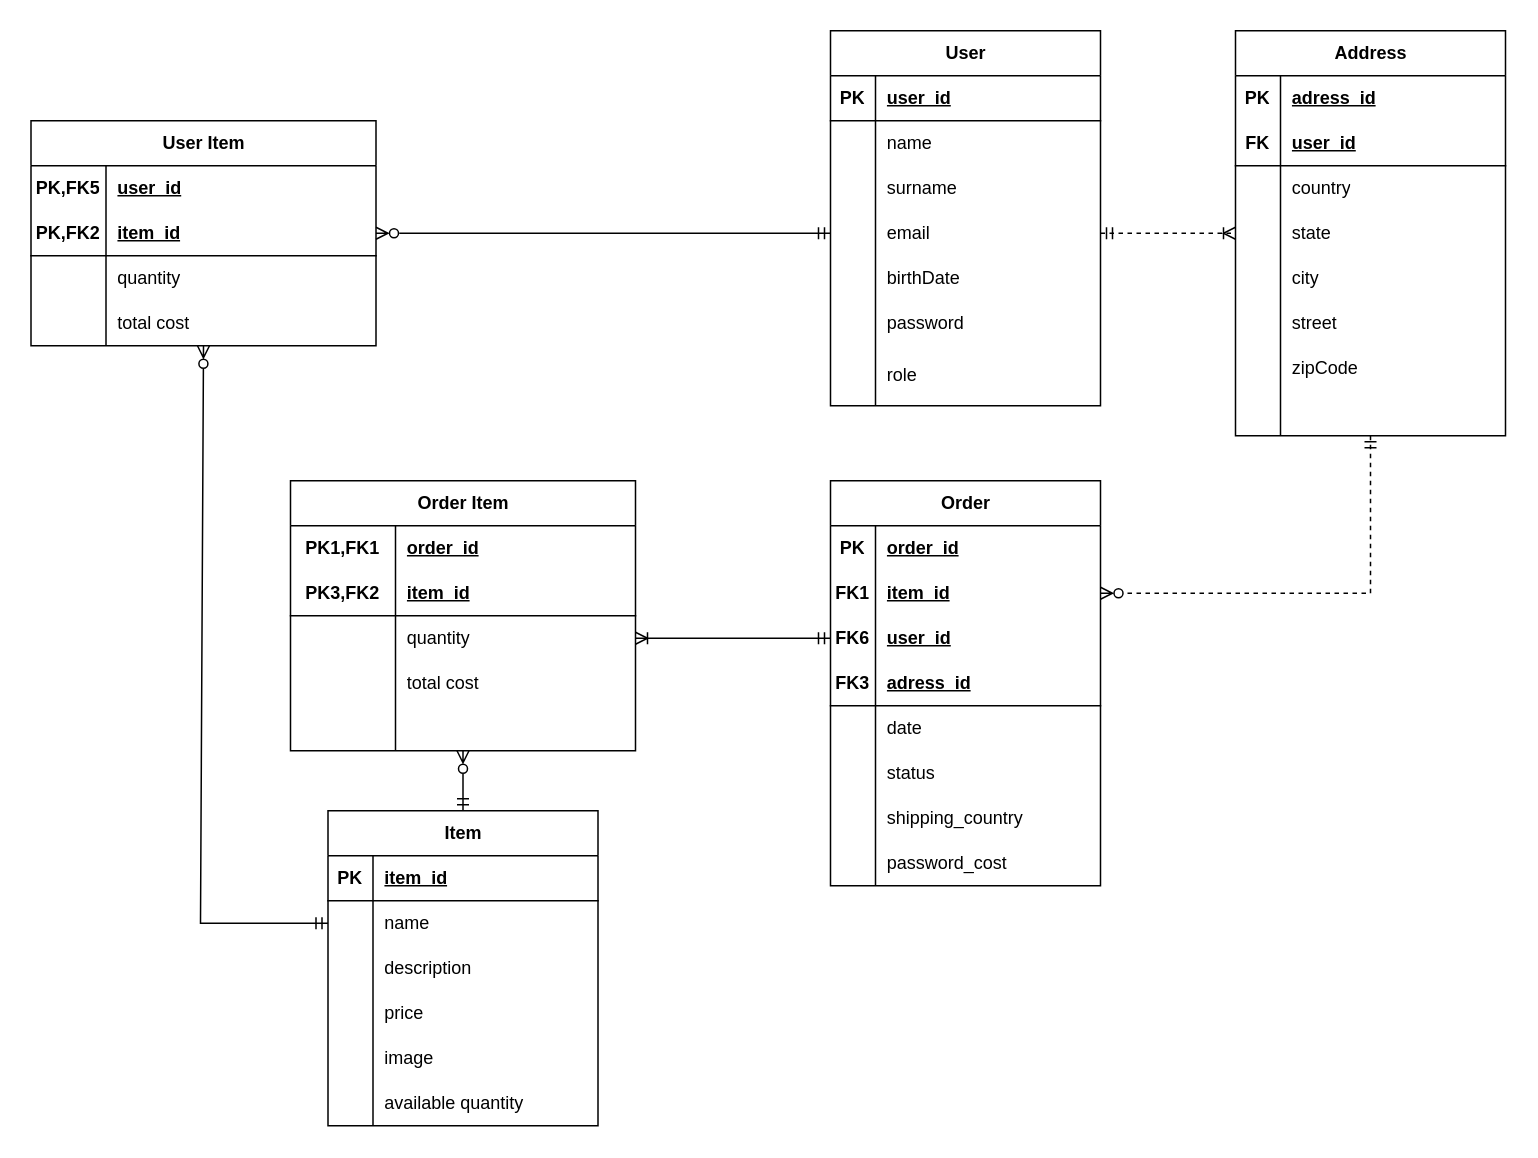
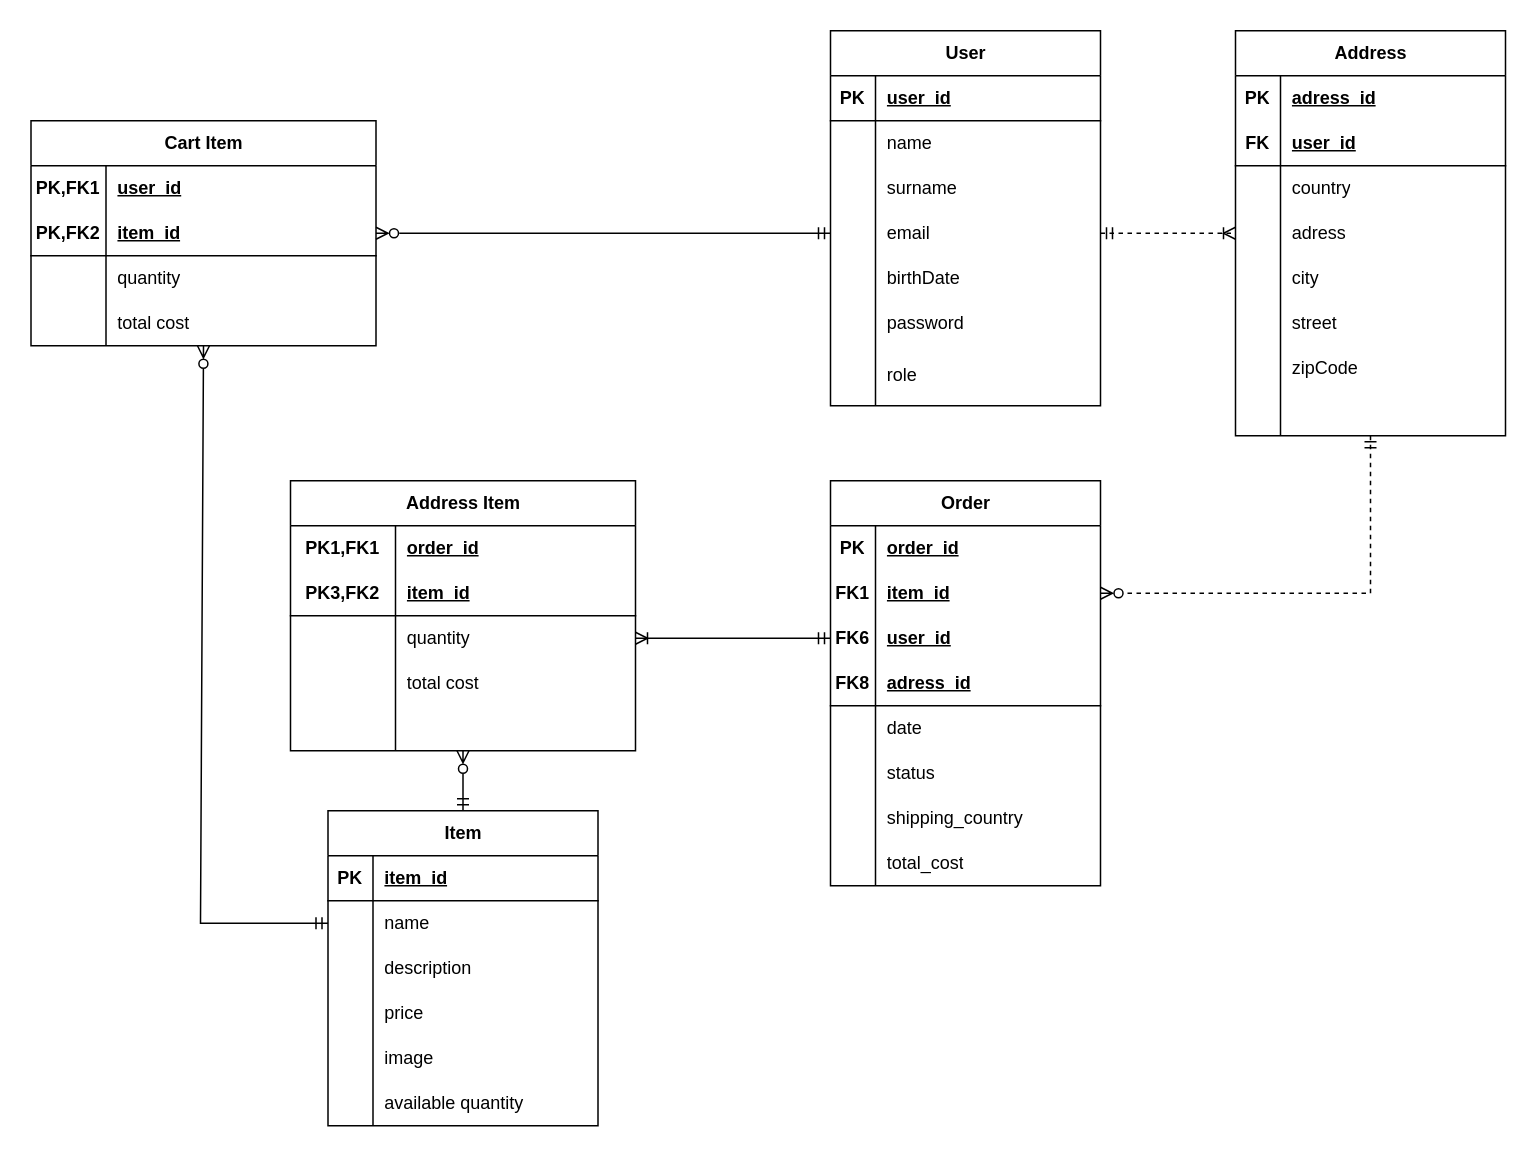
(204, 143) -> (204, 143)
(68, 188) -> (68, 188)
(1317, 233) -> (1322, 233)
(464, 503) -> (464, 503)
(853, 683) -> (853, 683)
(953, 863) -> (935, 863)
